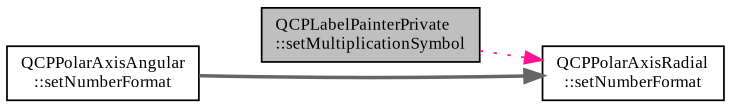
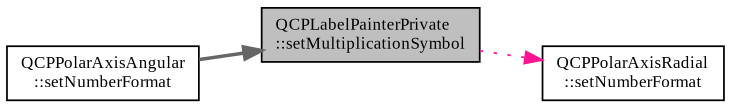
(362, 78) -> (222, 56)
